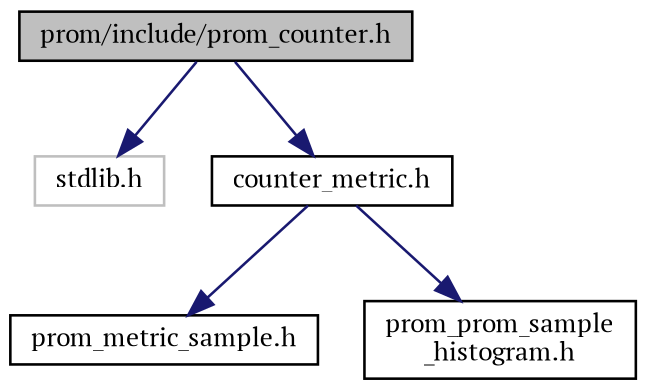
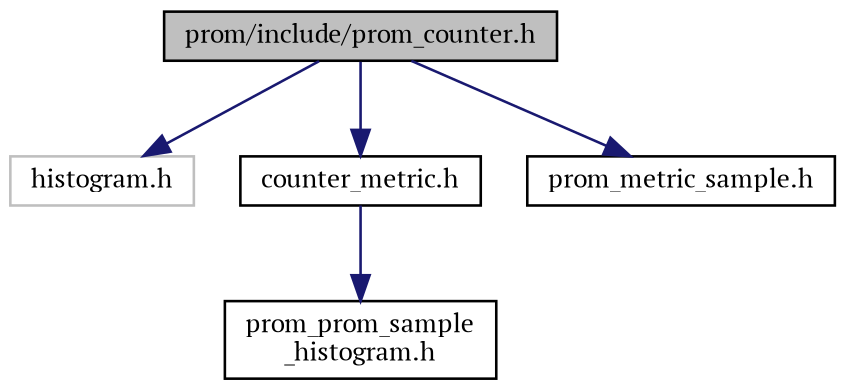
(100, 181) -> (102, 181)
(258, 252) -> (509, 103)
